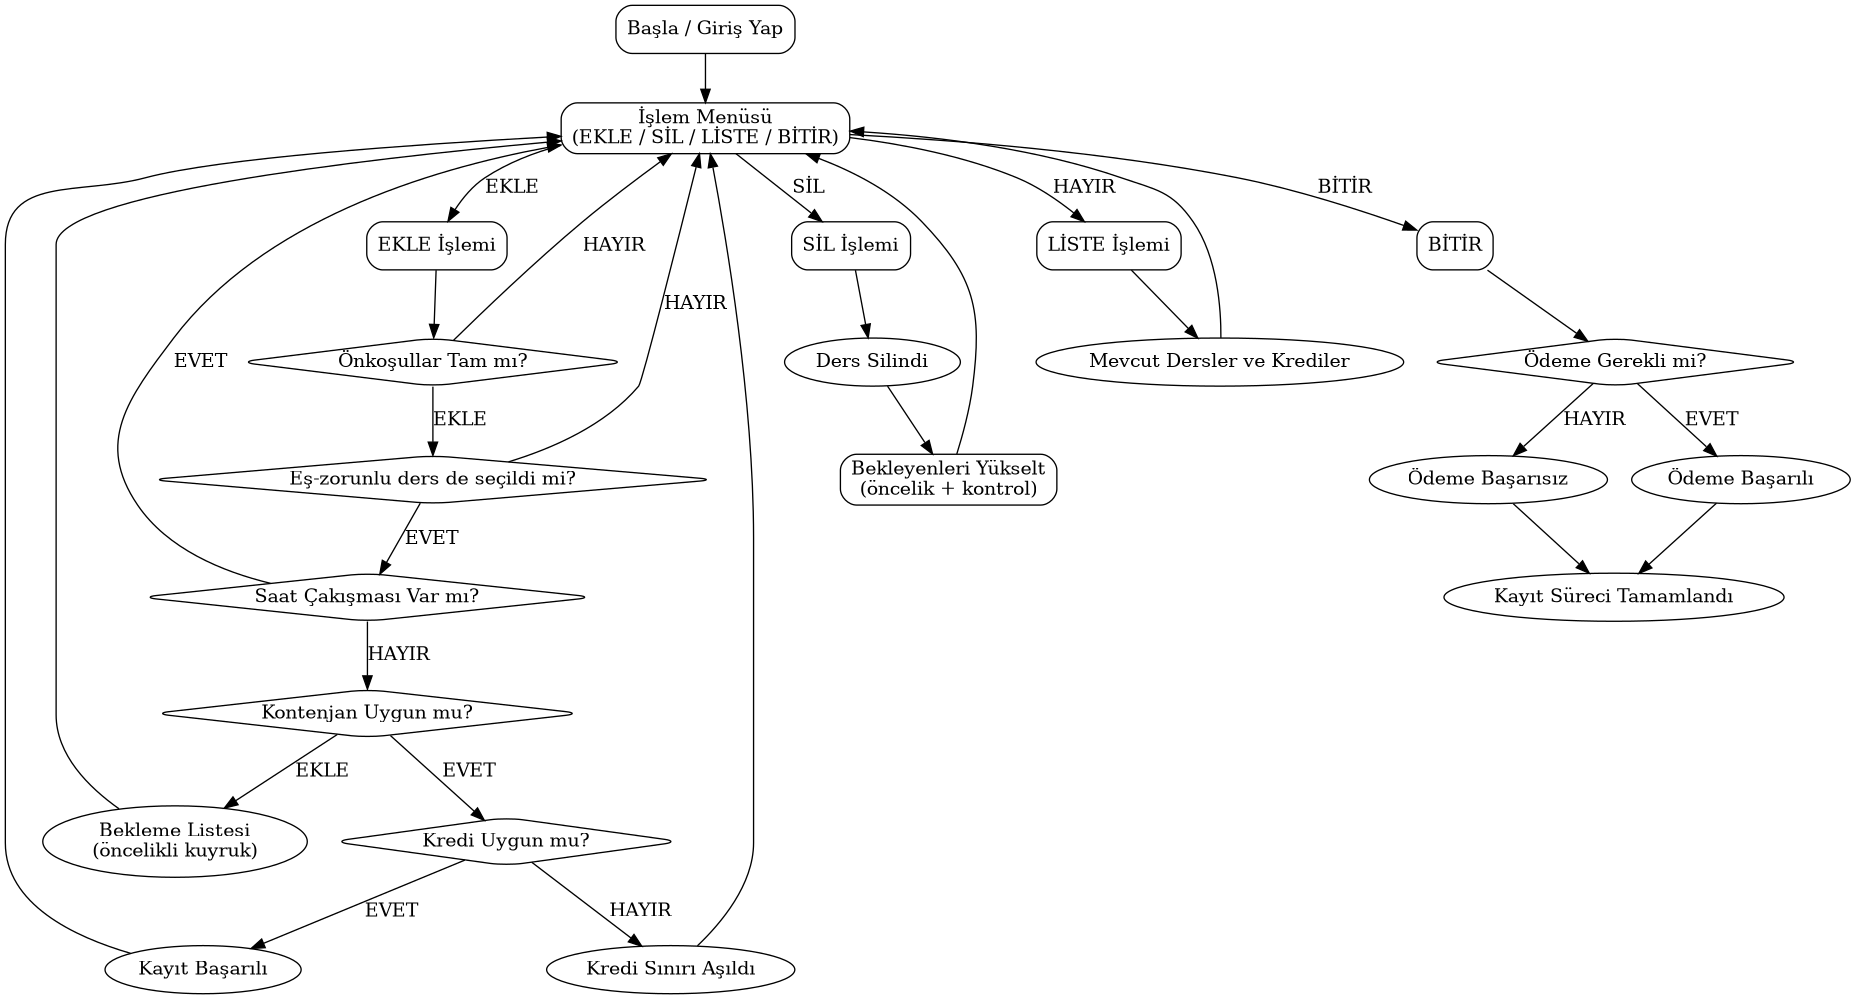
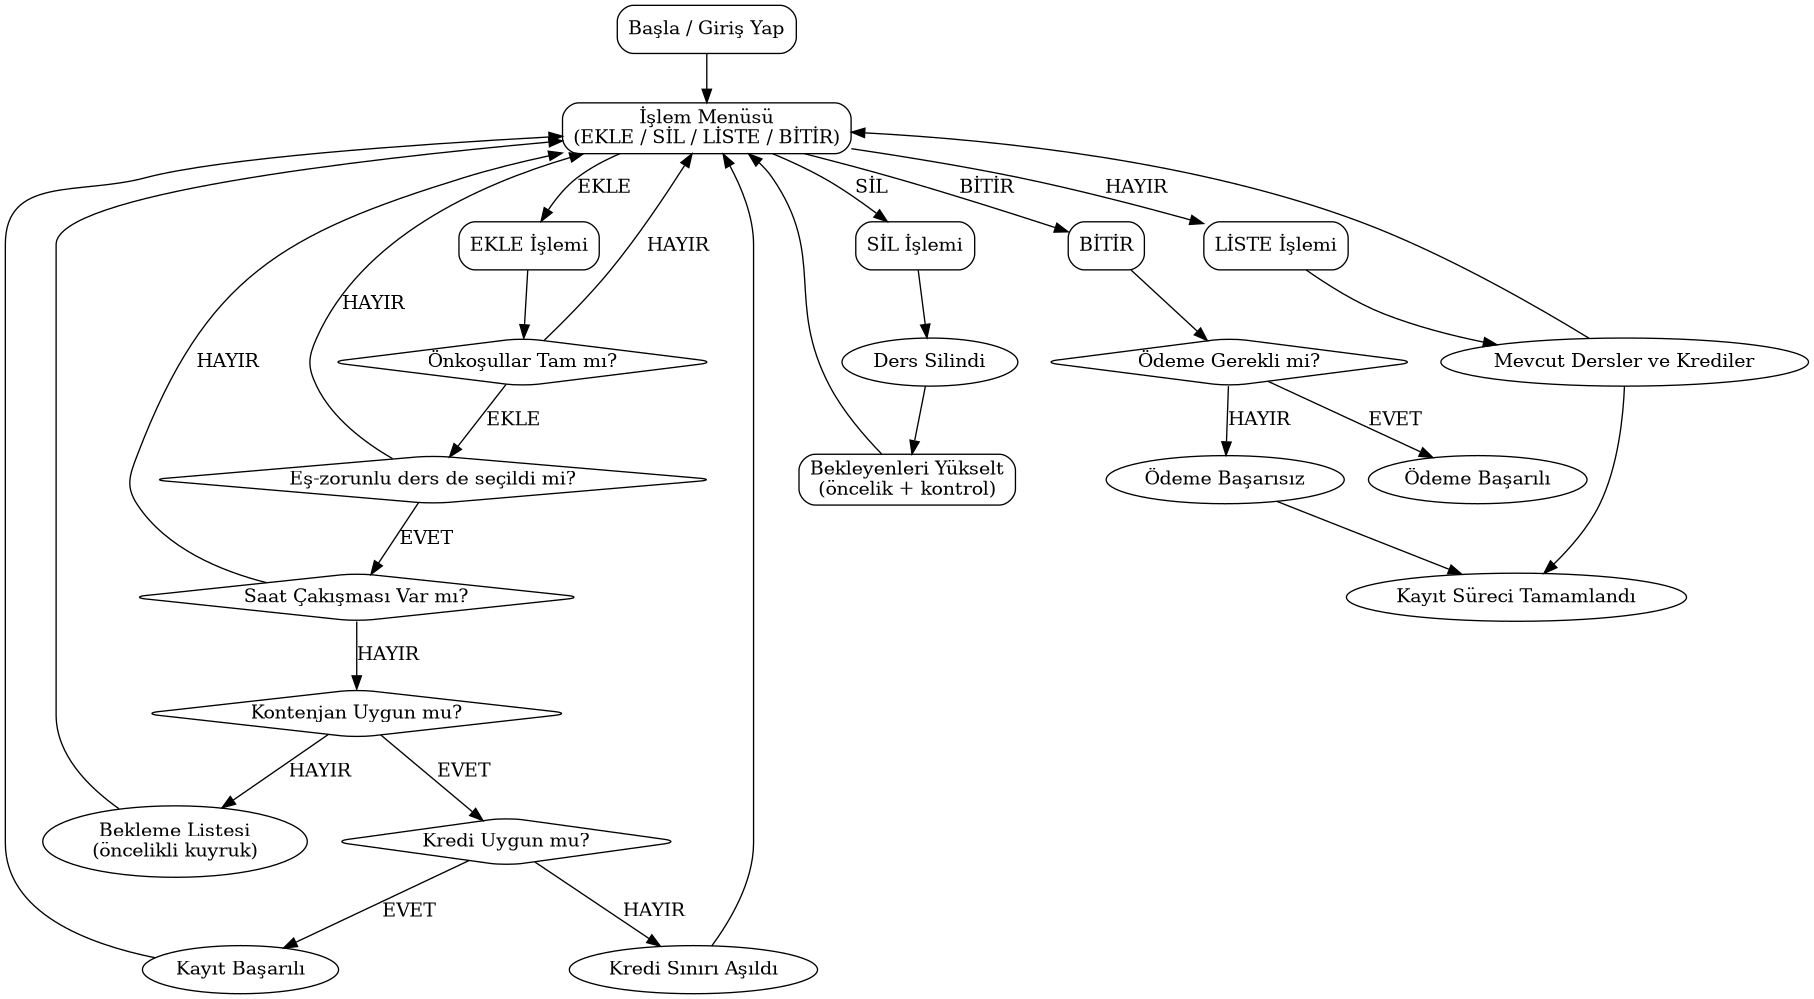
(200, 362) -> (228, 362)
(1683, 534) -> (1608, 483)
(323, 772) -> (320, 772)
